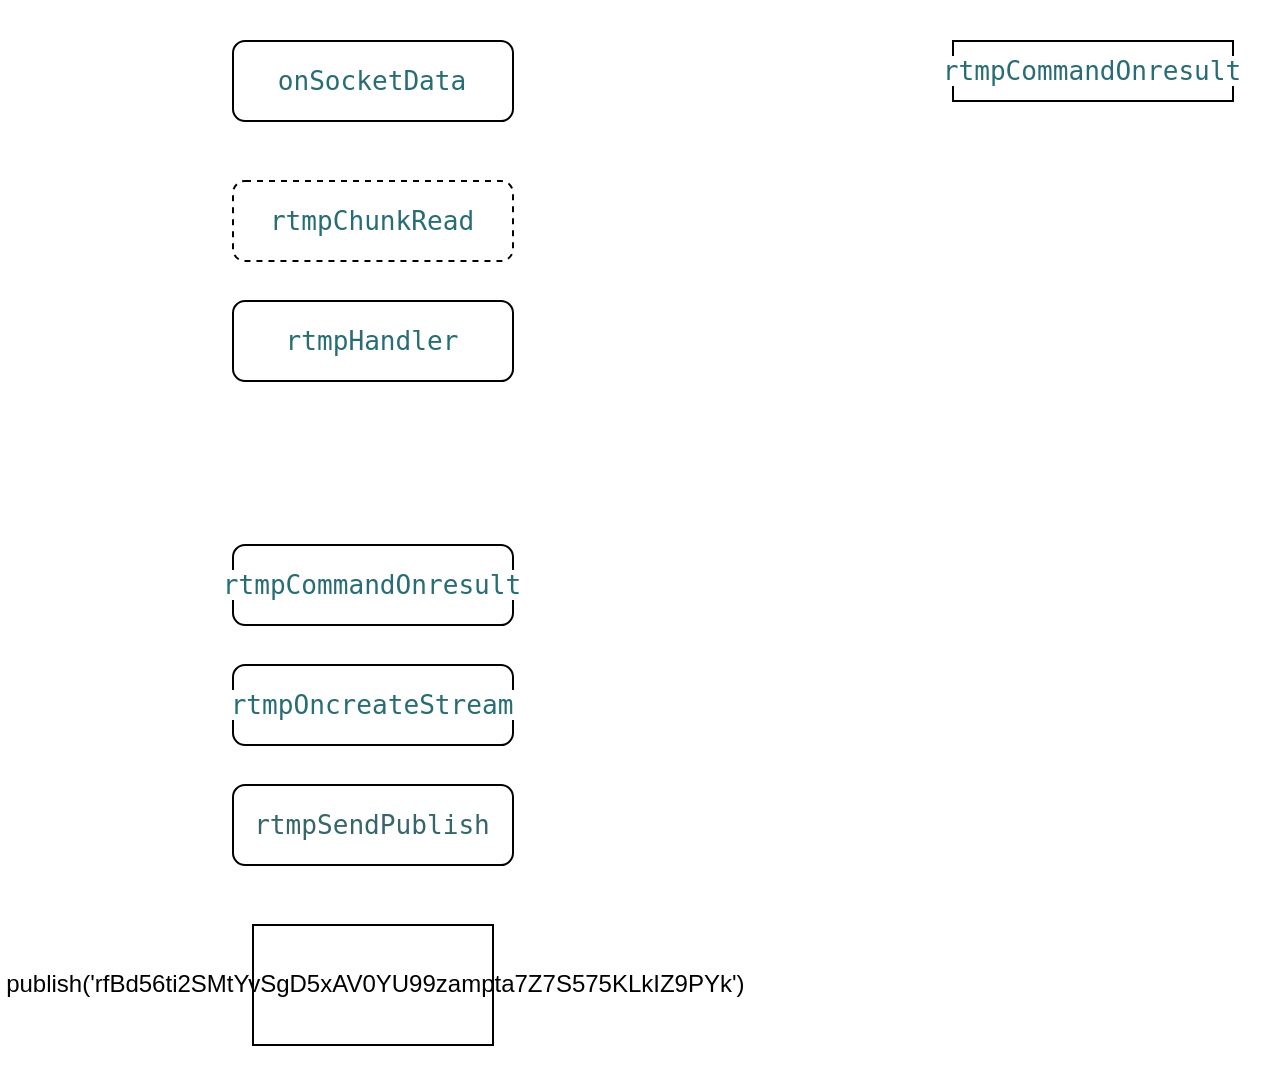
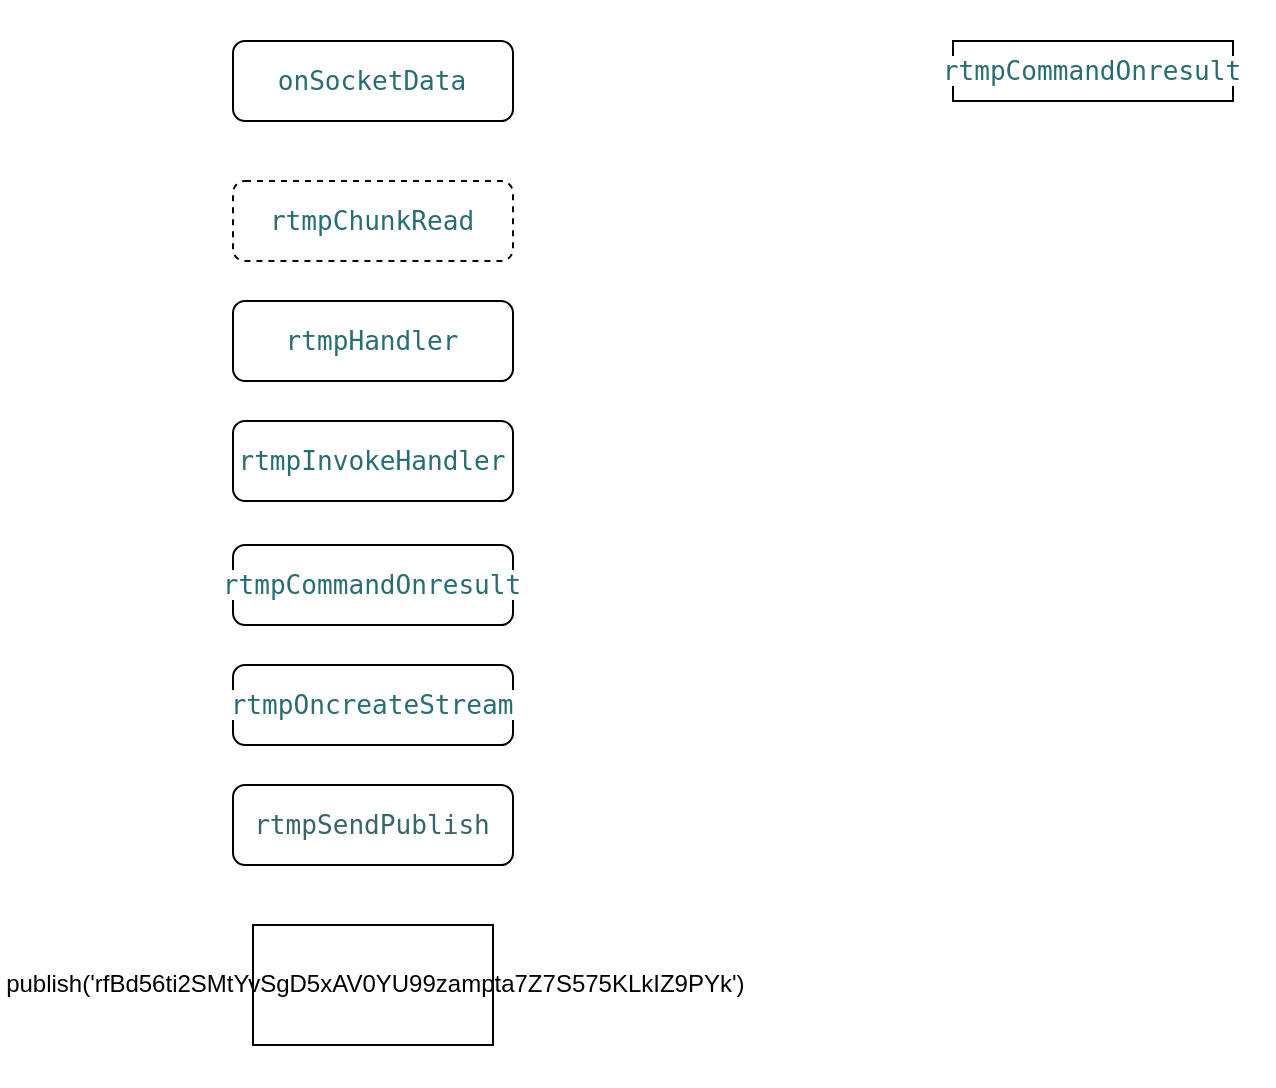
none -> (373, 461)
